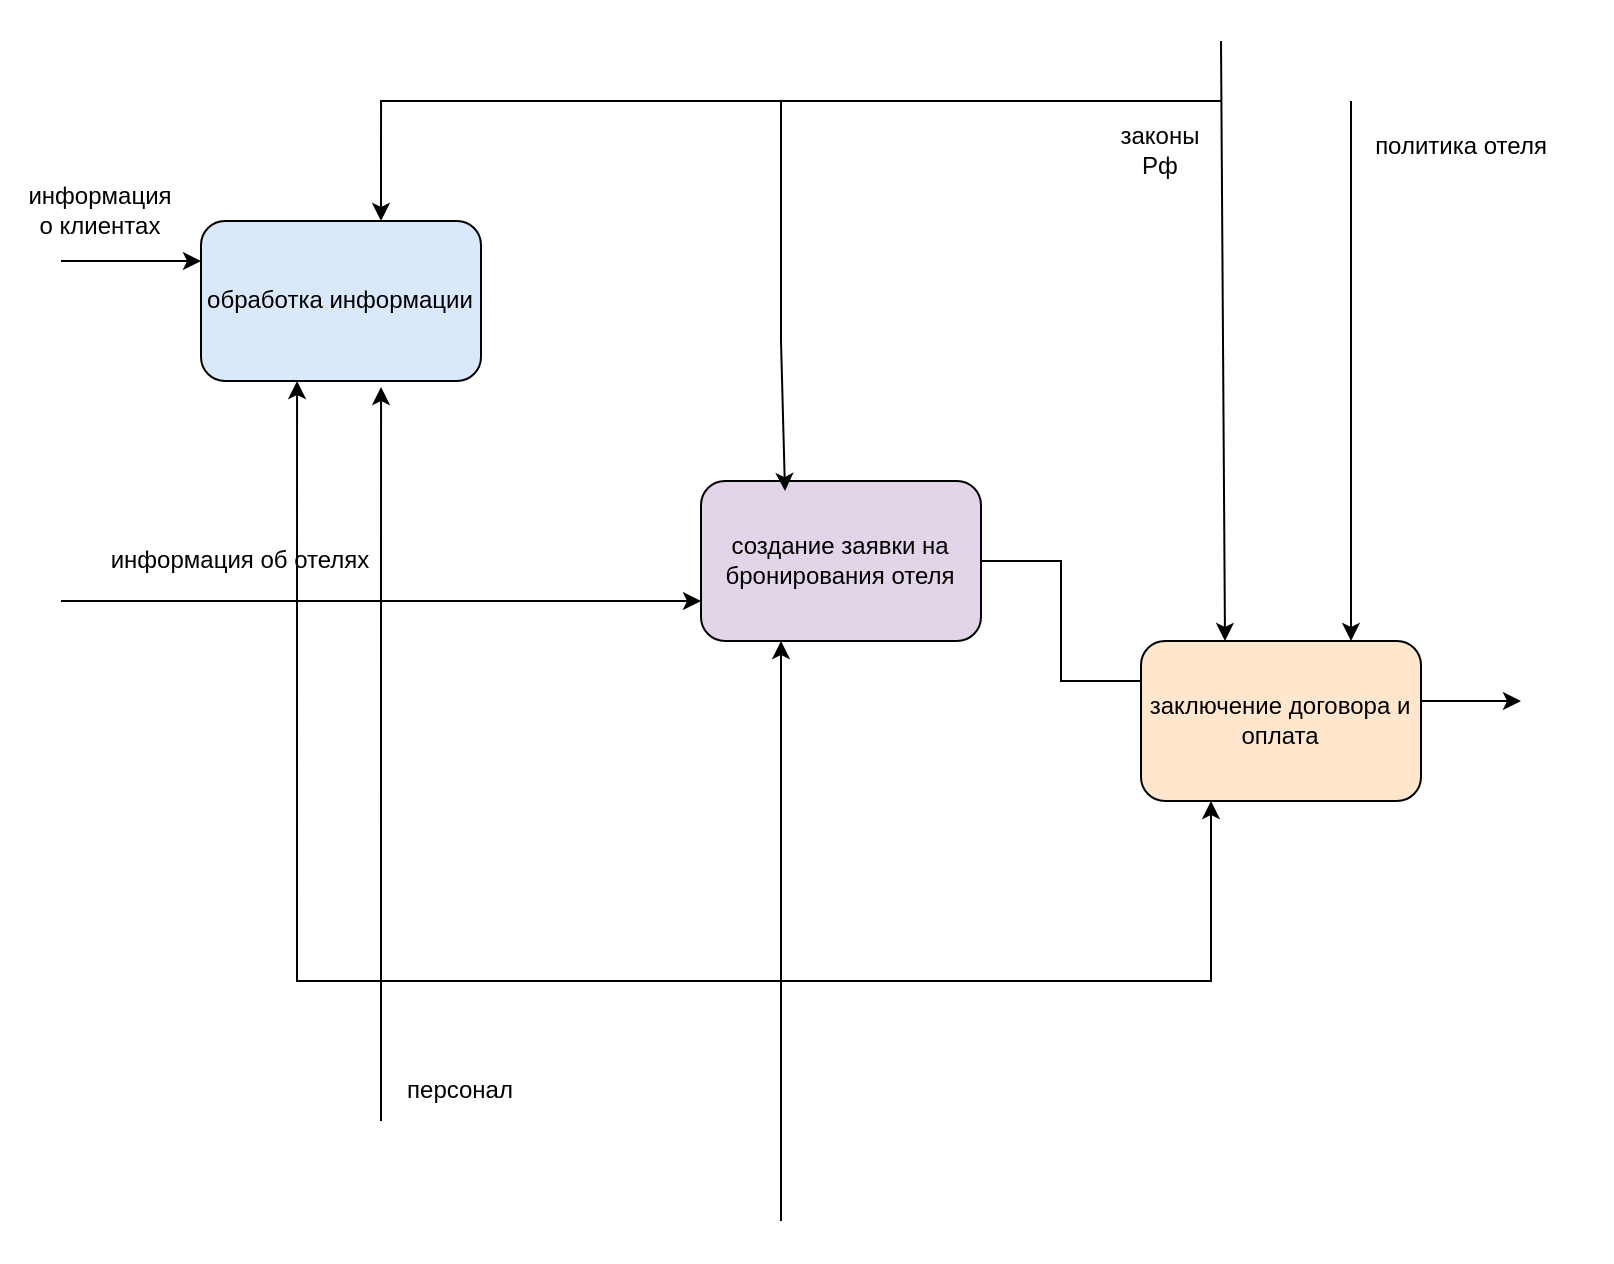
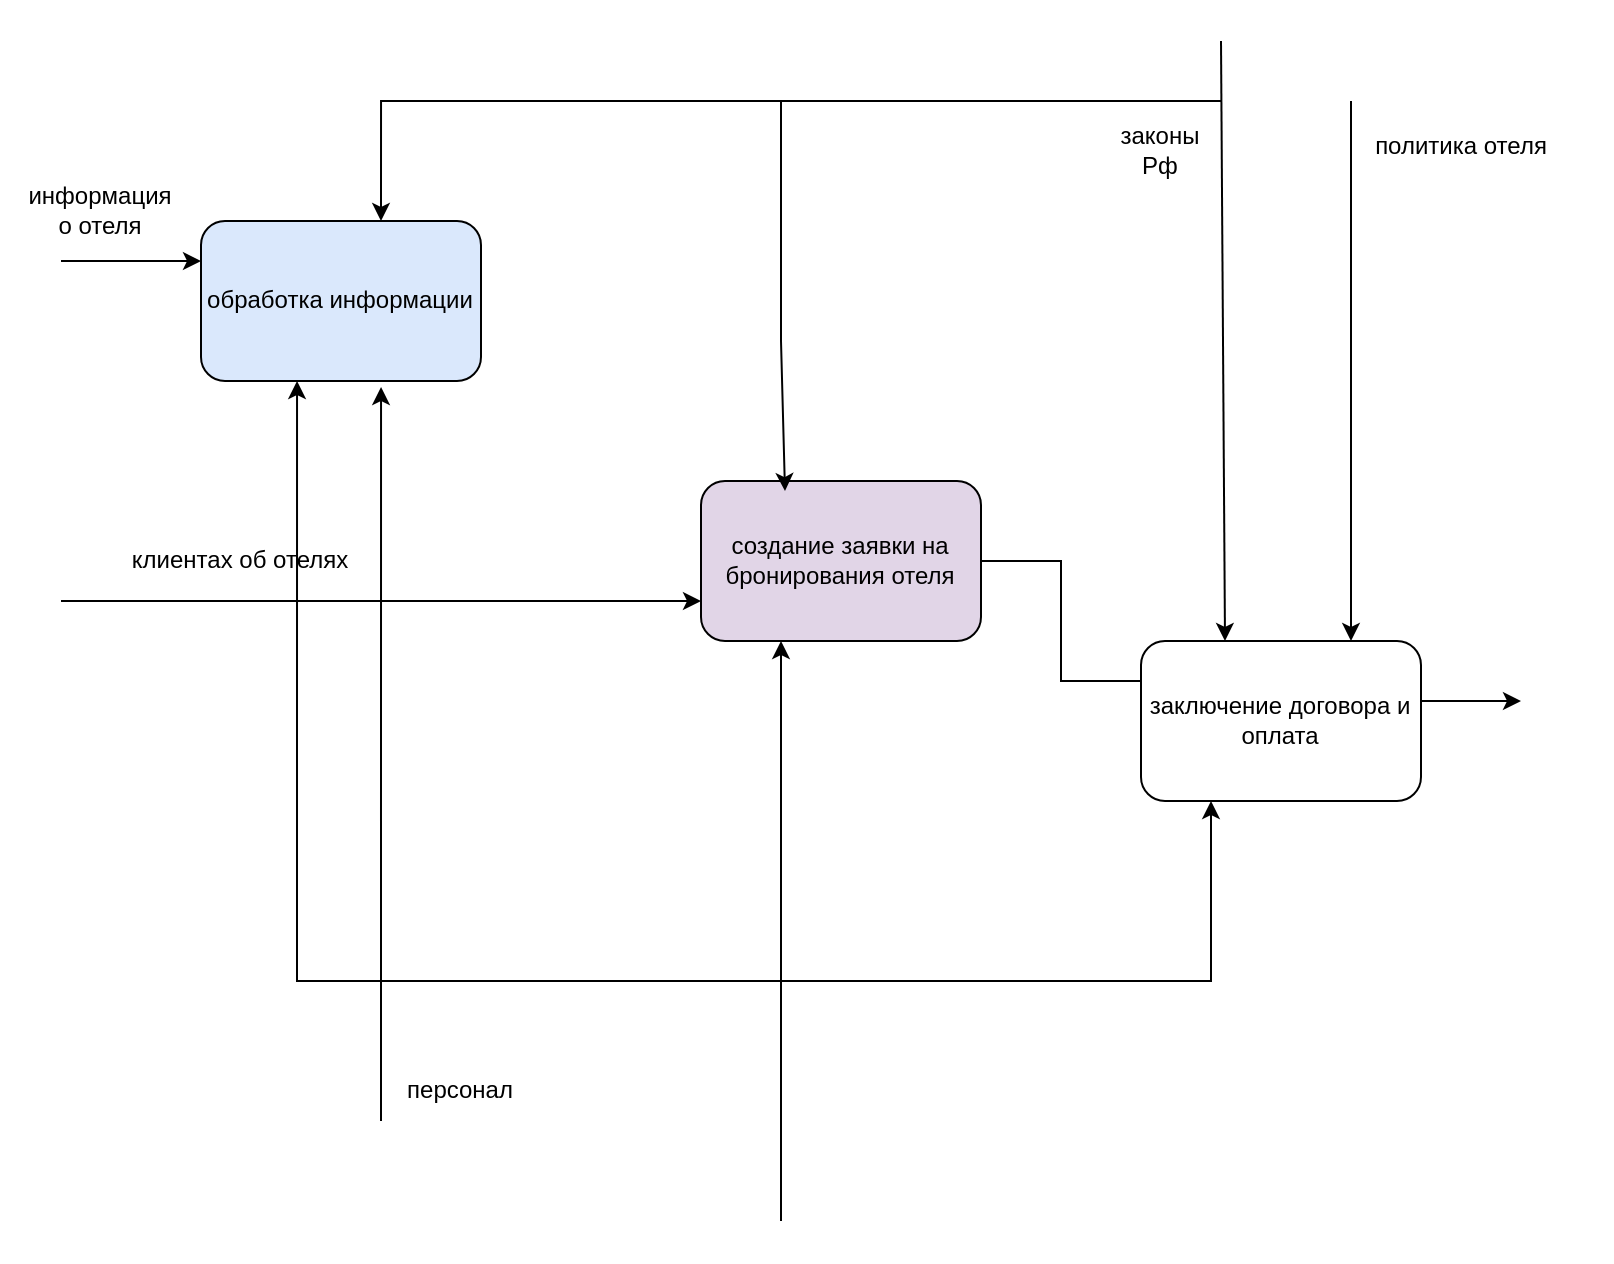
(101, 211) -> (101, 211)
(241, 561) -> (241, 561)
(1281, 721) -> (1281, 721)
